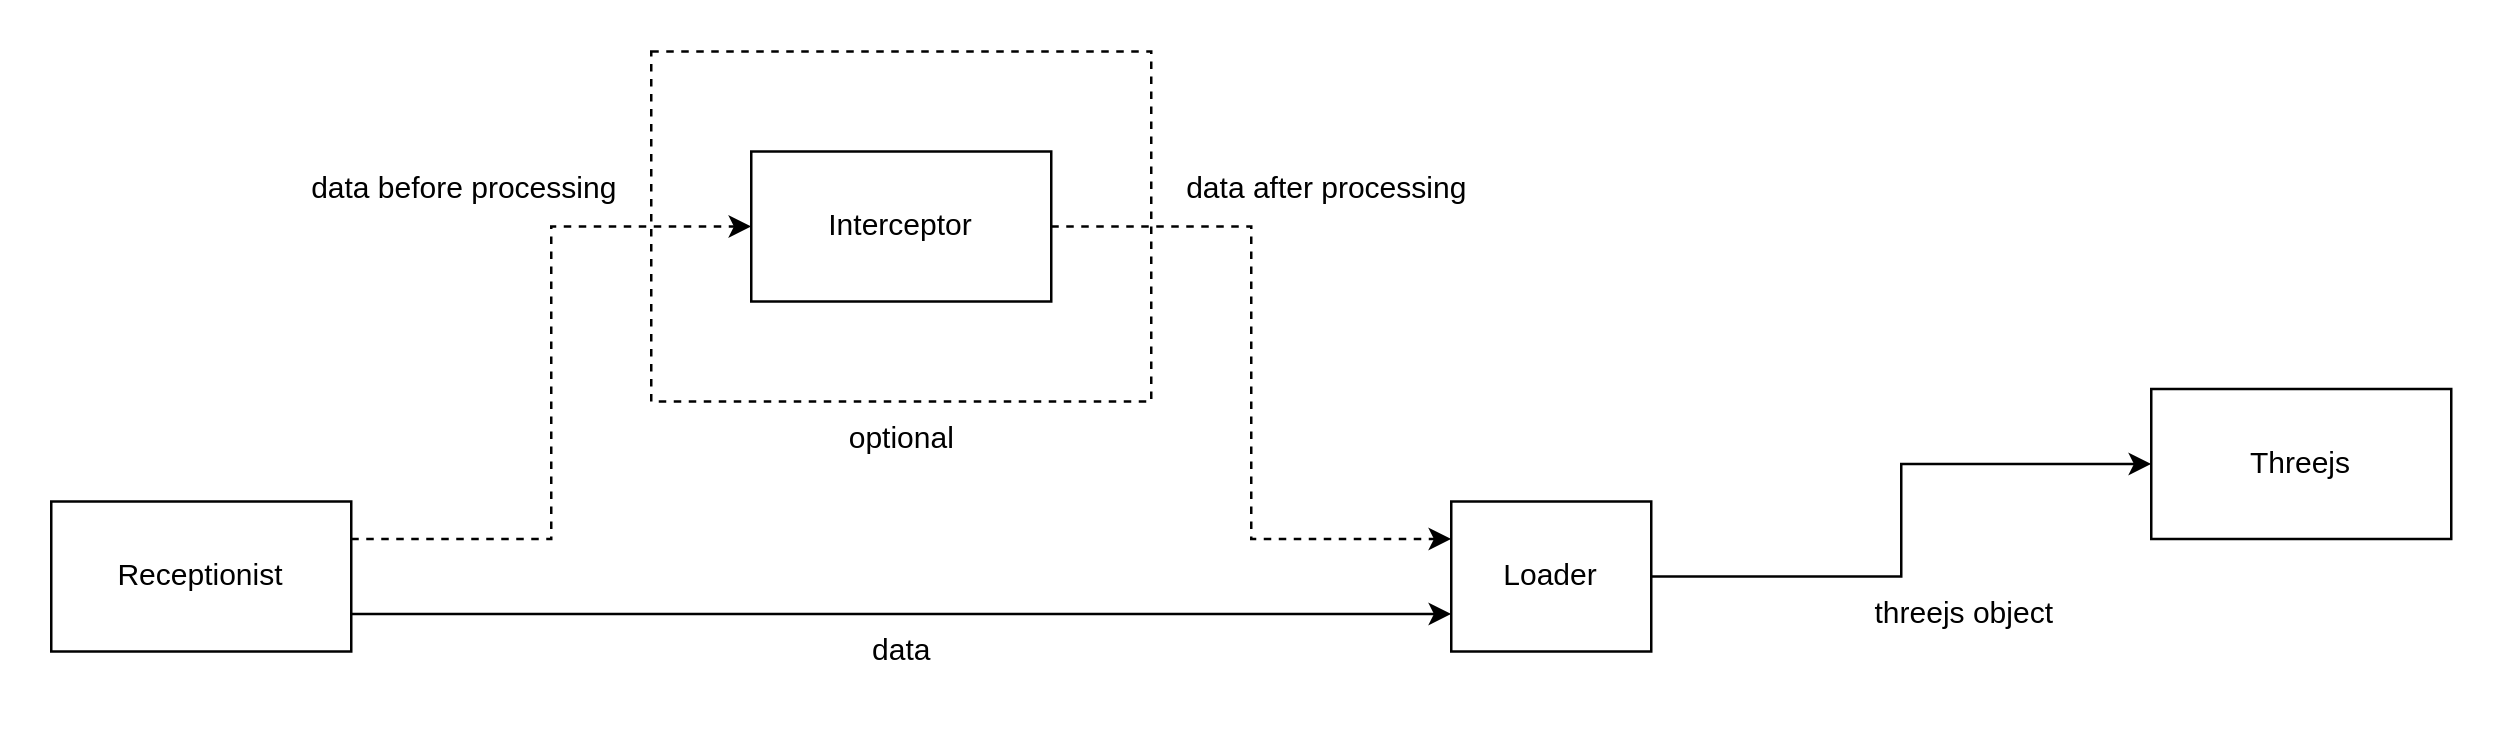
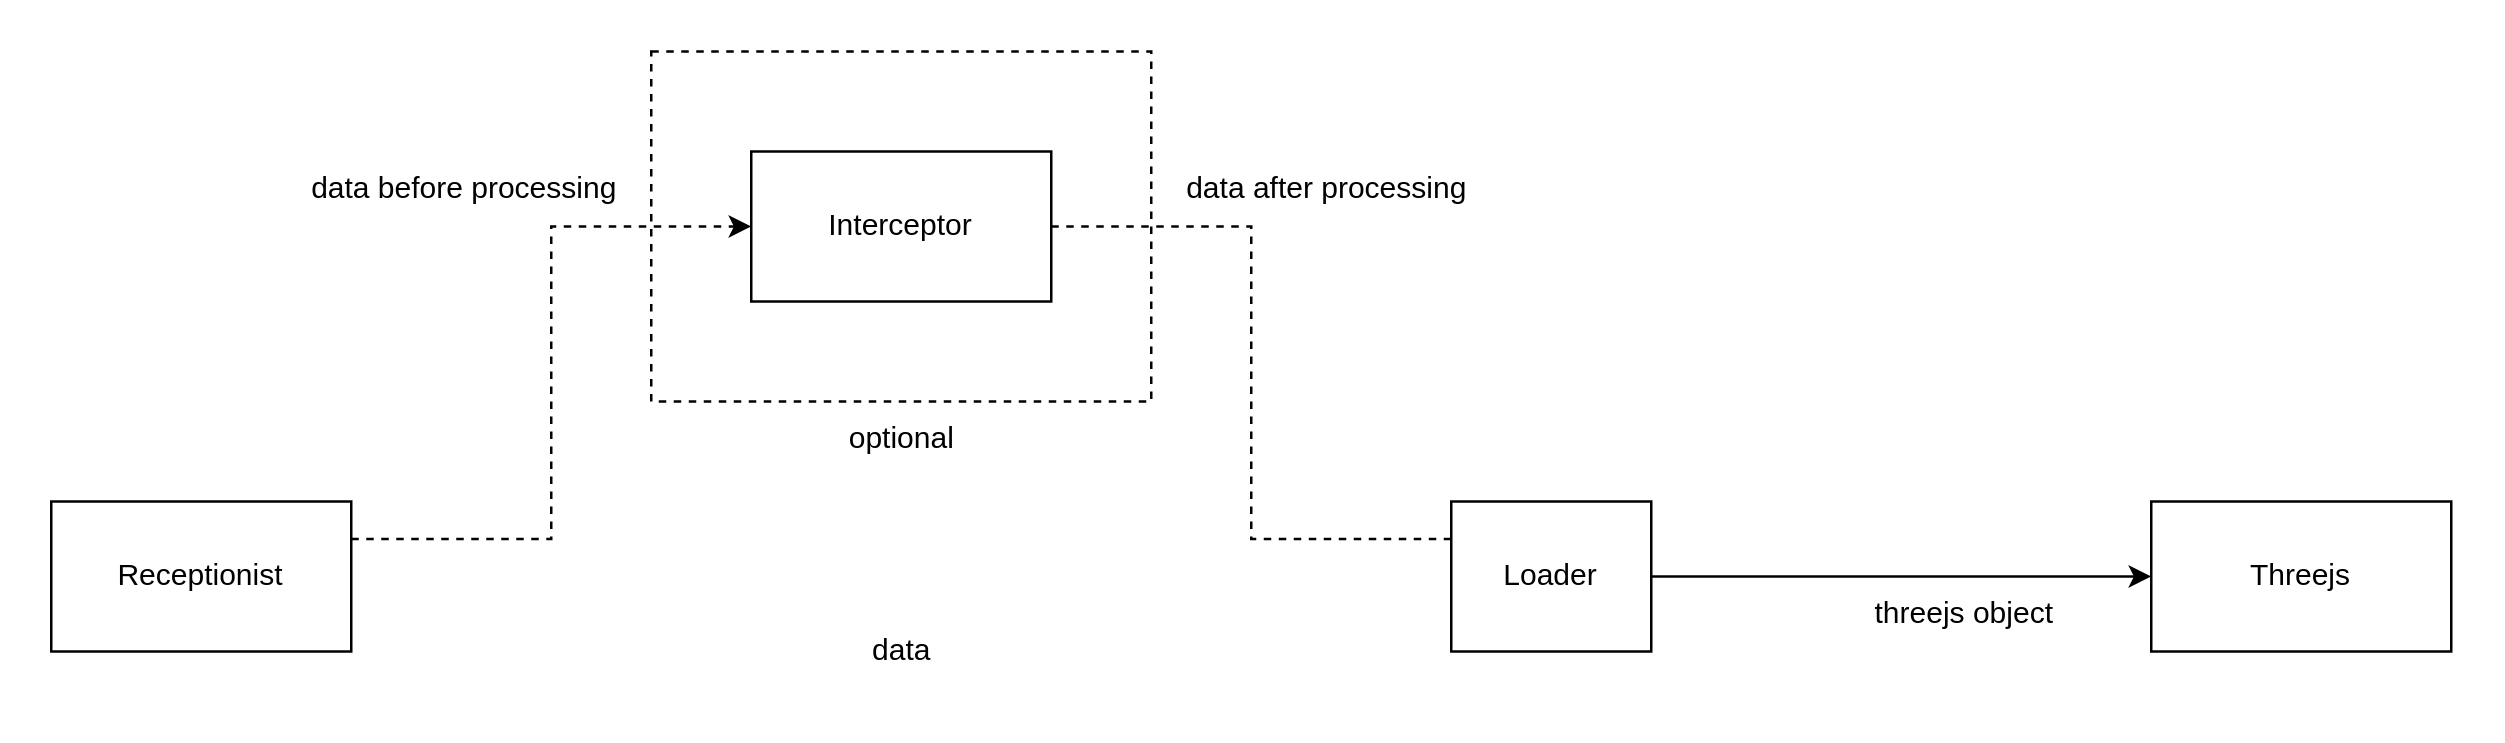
(2301, 464) -> (2301, 576)
(1433, 539) -> (1440, 539)
(893, 614) -> none
